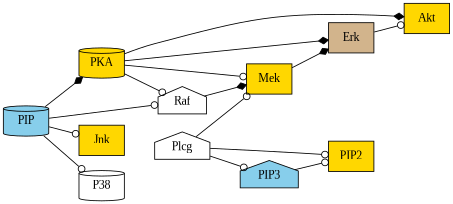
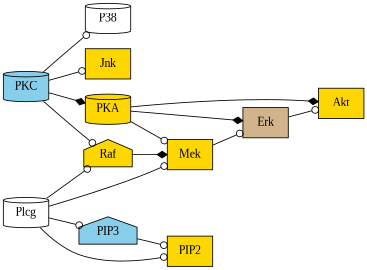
(306, 61) -> (225, 140)
(142, 82) -> (66, 185)
(182, 102) -> (108, 155)
(26, 121) -> (26, 87)
(182, 147) -> (26, 213)
